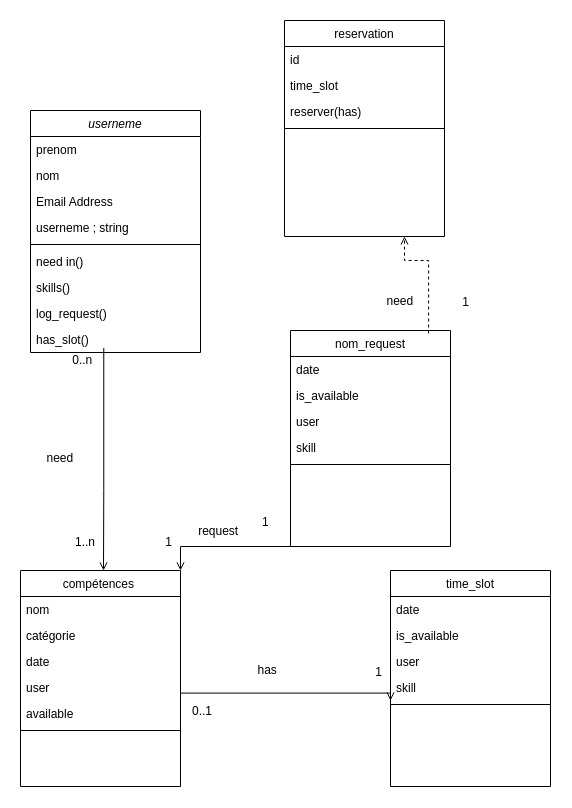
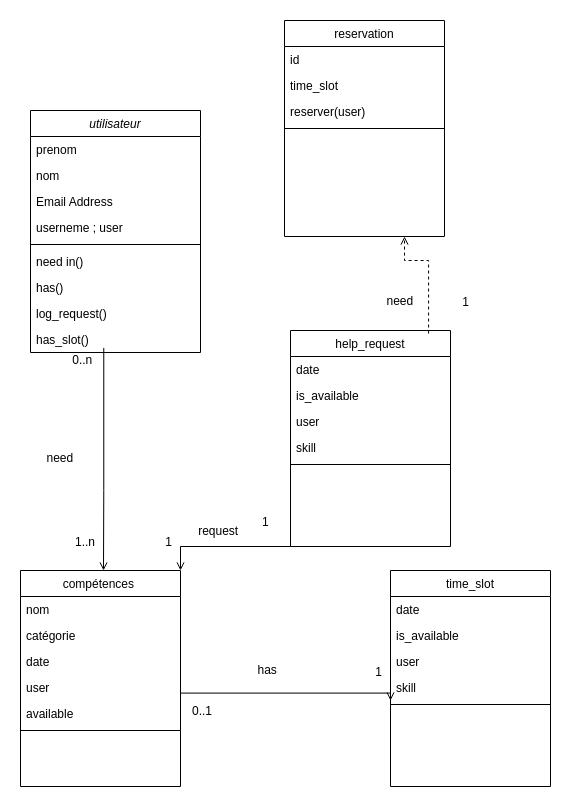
(334, 112) -> (337, 112)
(115, 124) -> (115, 124)
(87, 228) -> (82, 228)
(58, 288) -> (53, 288)
(370, 344) -> (370, 344)
